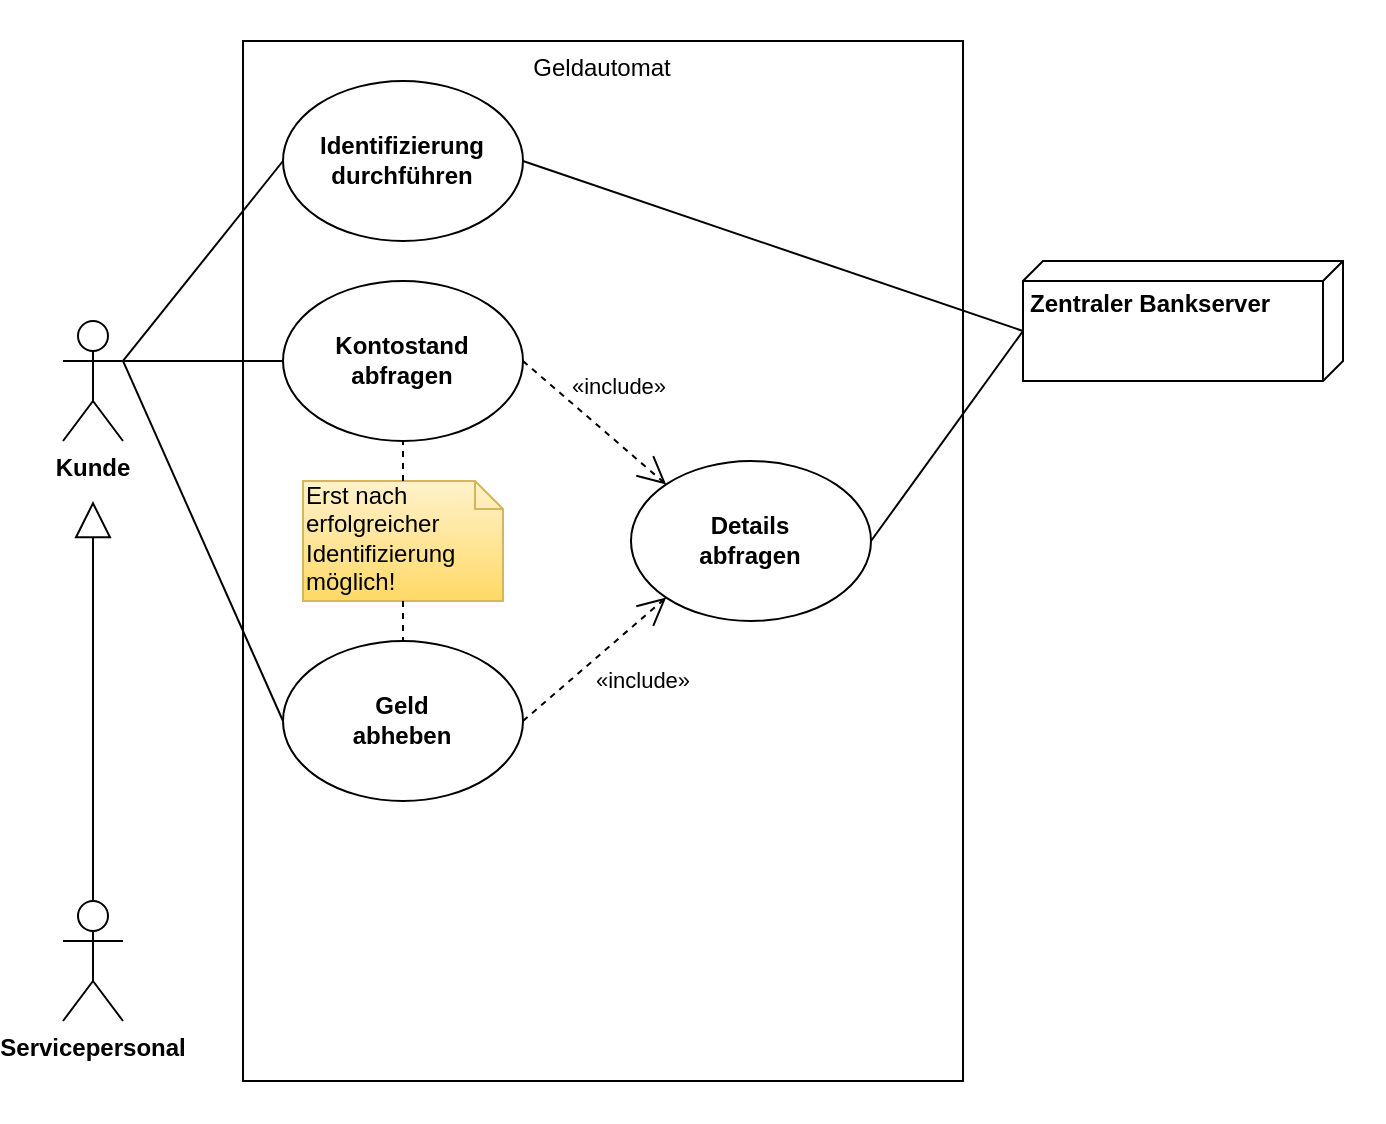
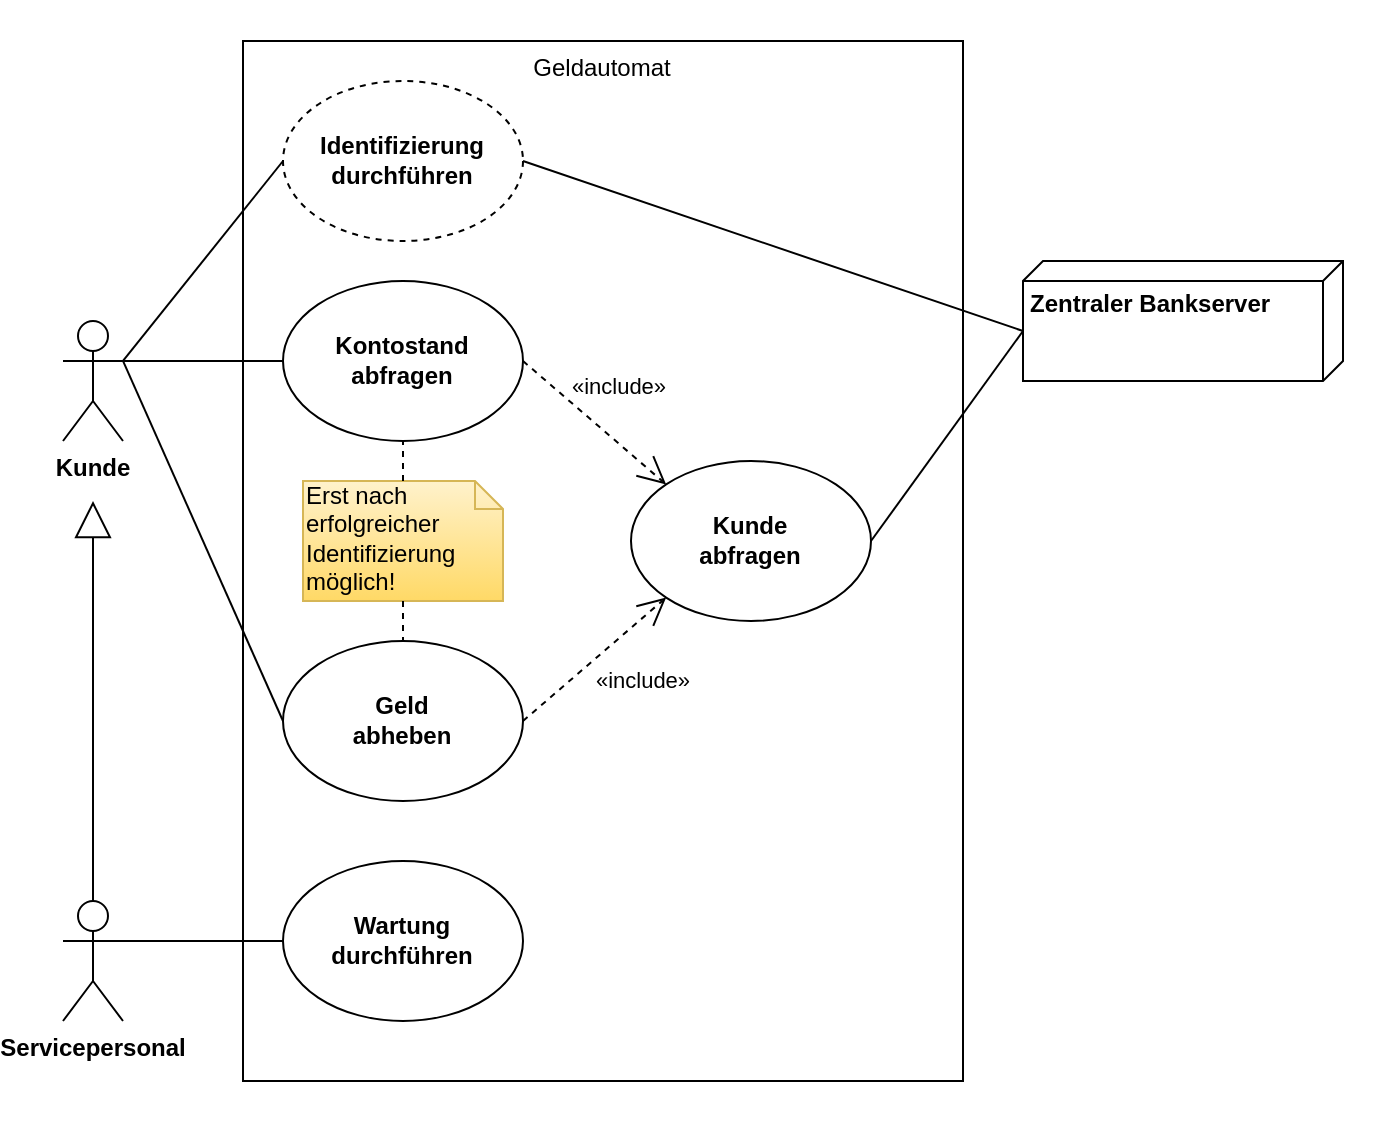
(403, 161) -> (403, 161)
(751, 541) -> (751, 541)
none -> (204, 941)
none -> (403, 941)
